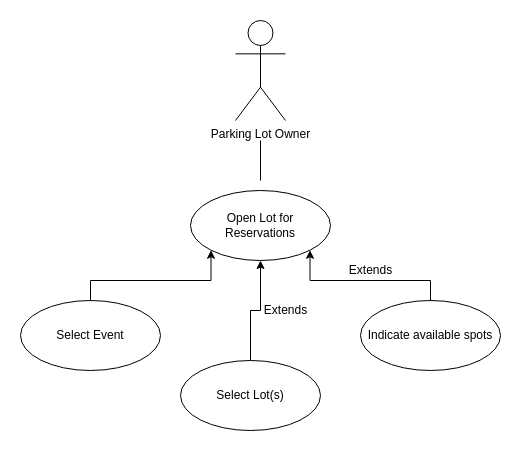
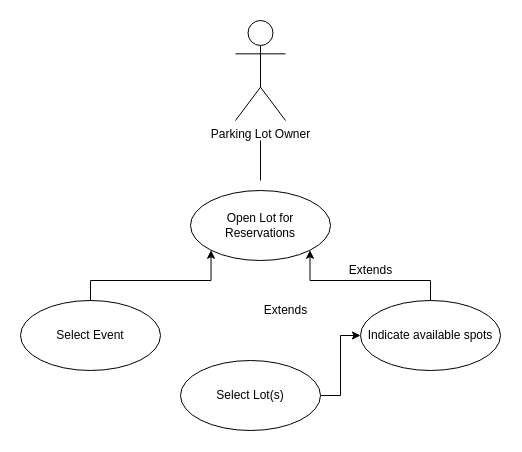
(252, 311) -> (341, 370)
